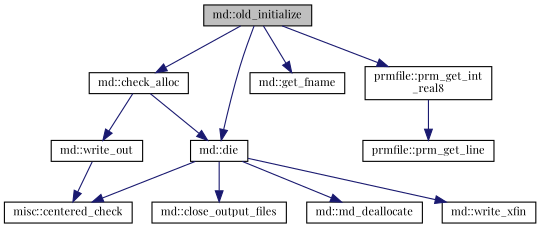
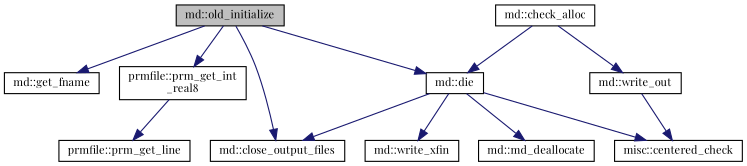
(203, 47) -> (259, 76)
